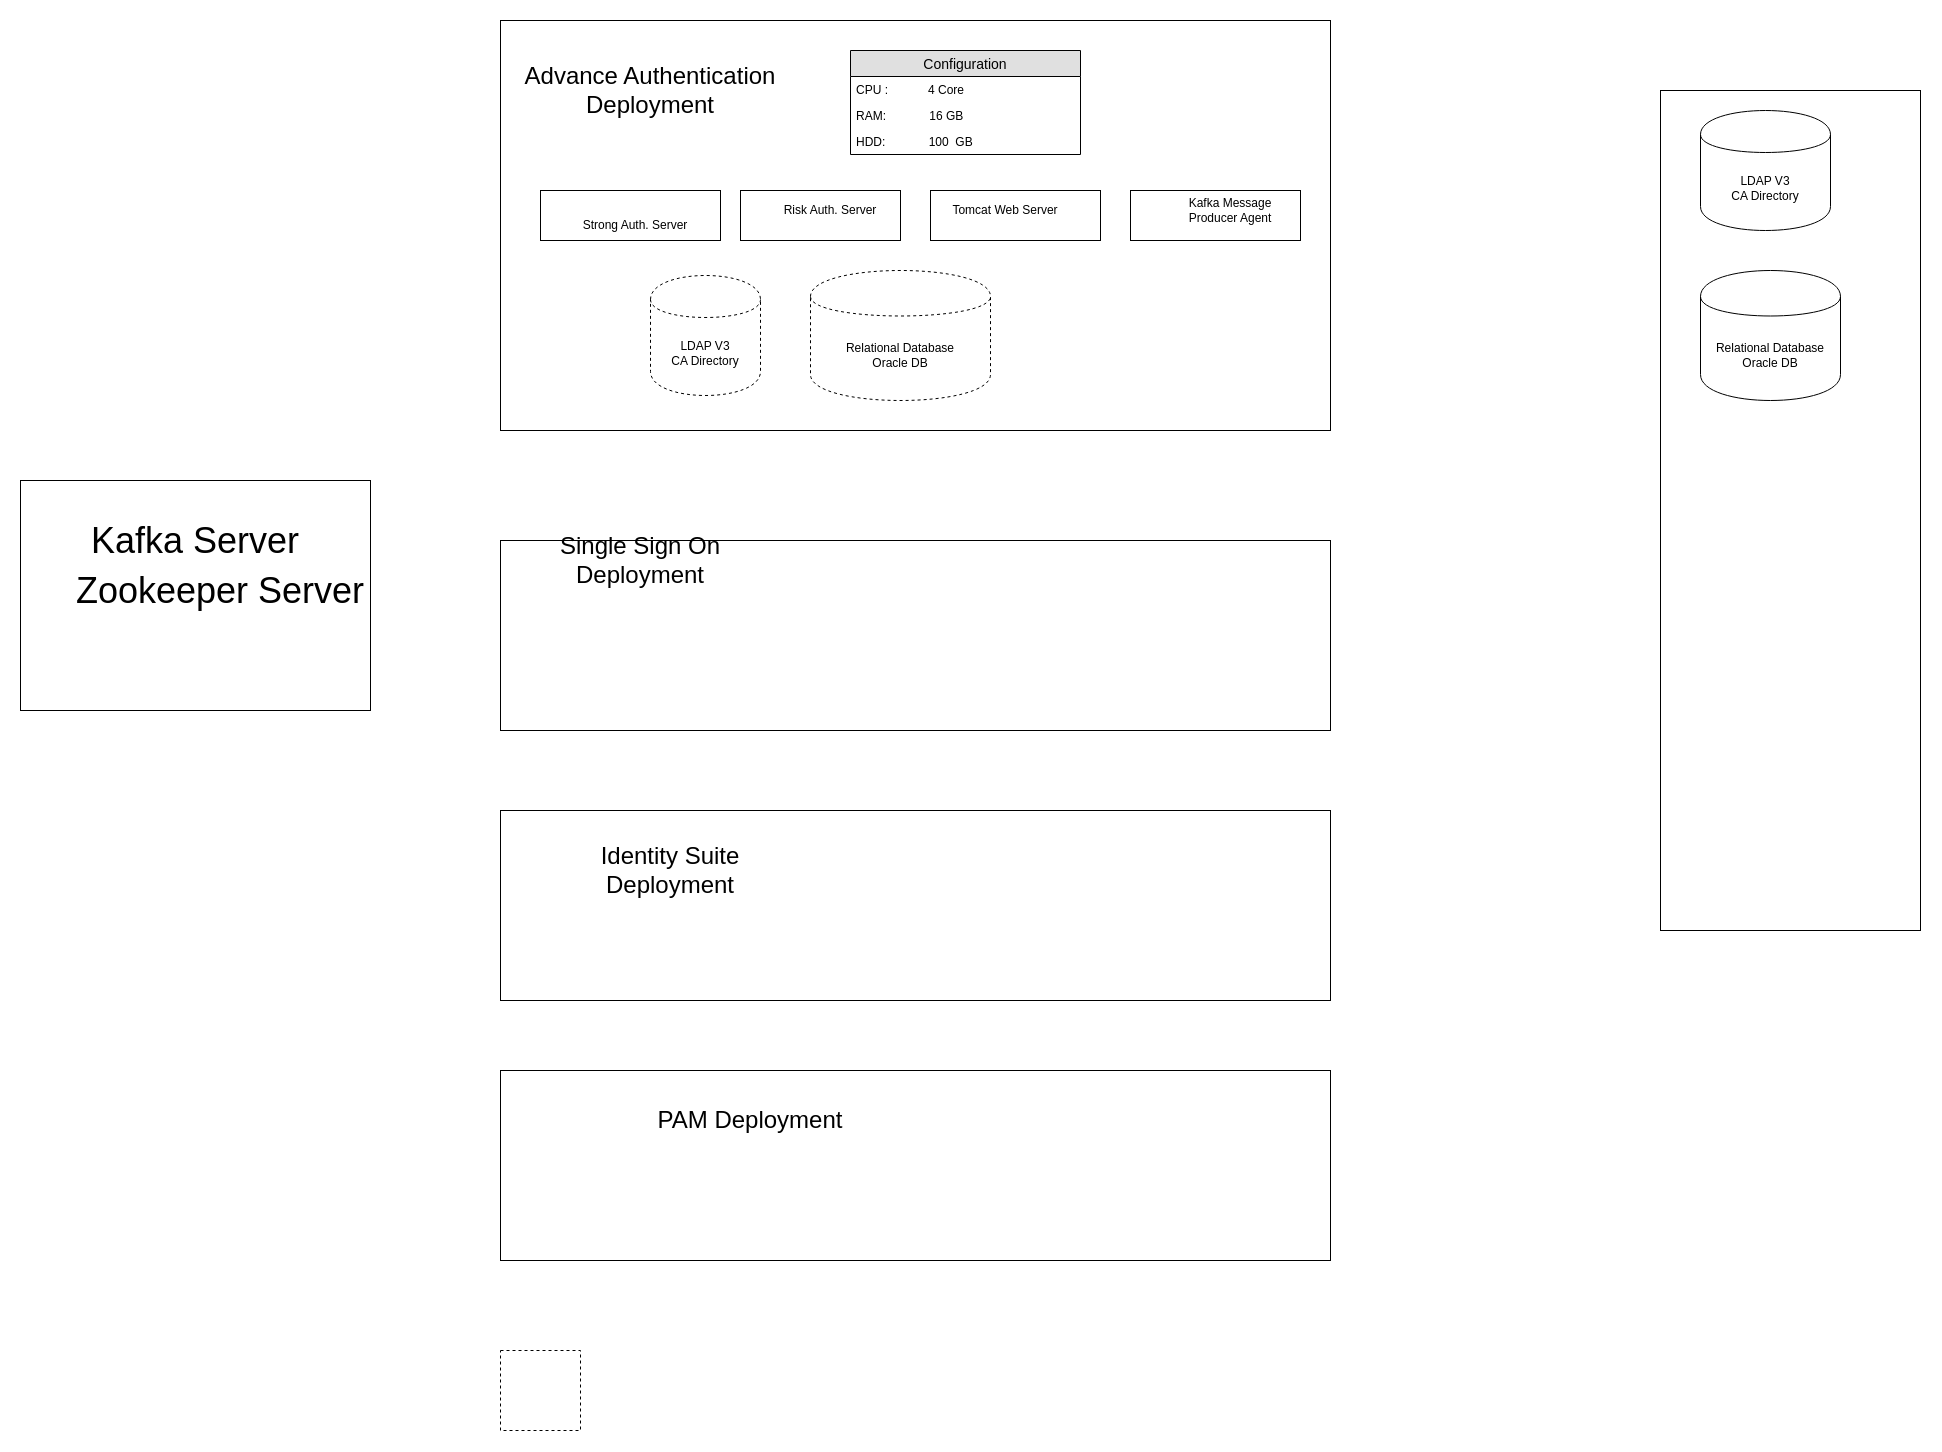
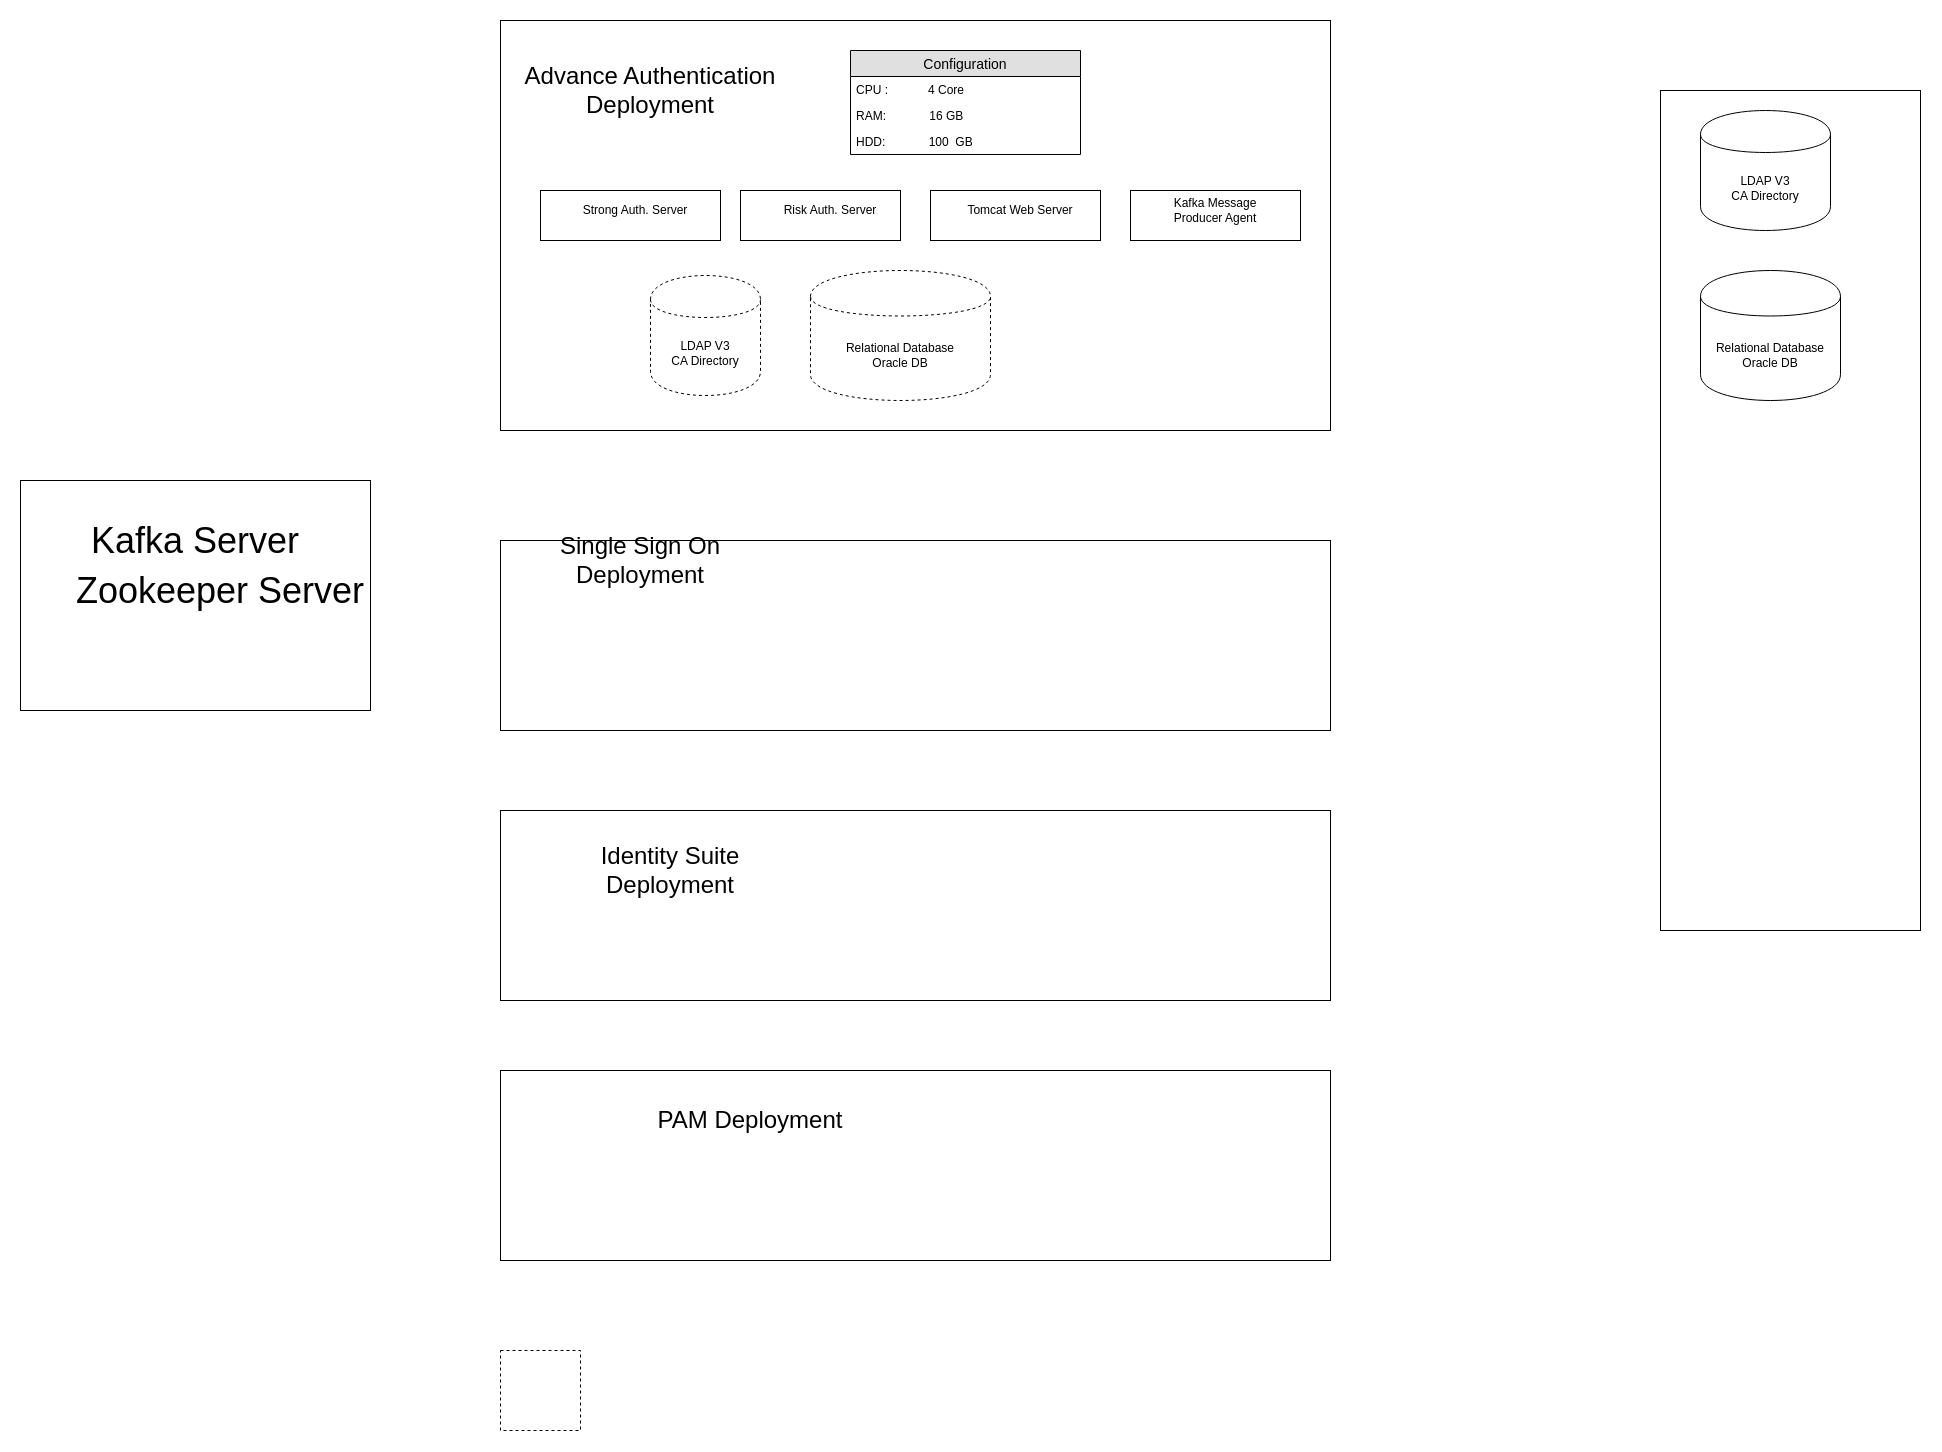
(1006, 211) -> (1021, 211)
(1231, 211) -> (1216, 211)
(636, 226) -> (636, 211)
